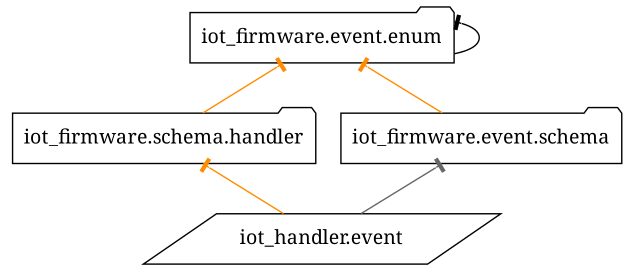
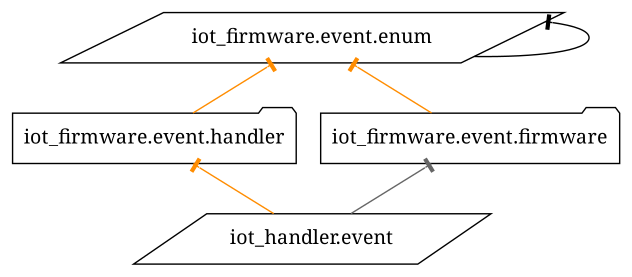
(322, 38) -> (312, 38)
(164, 138) -> (154, 138)
(481, 138) -> (470, 138)
